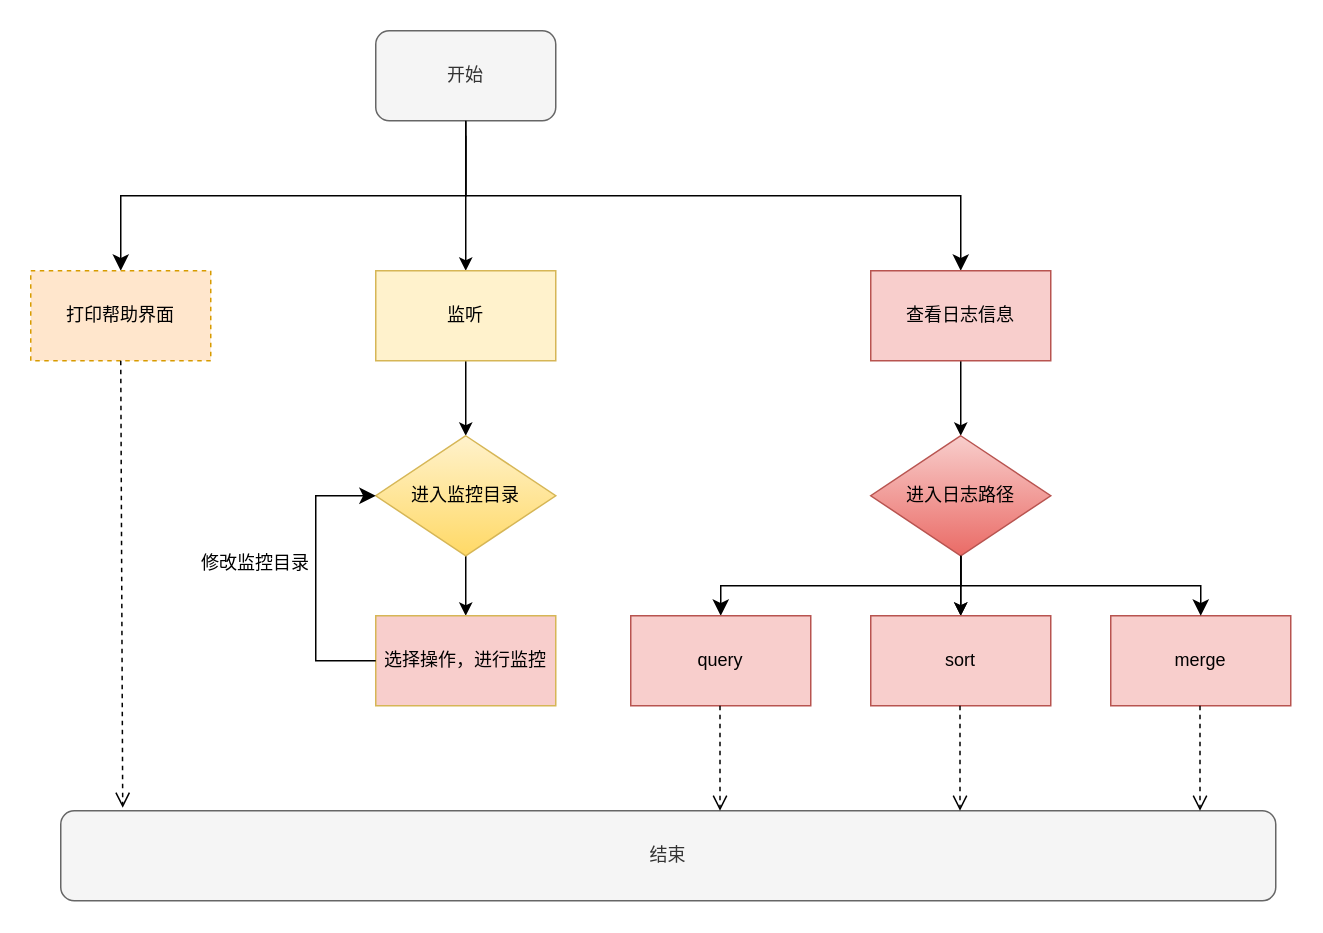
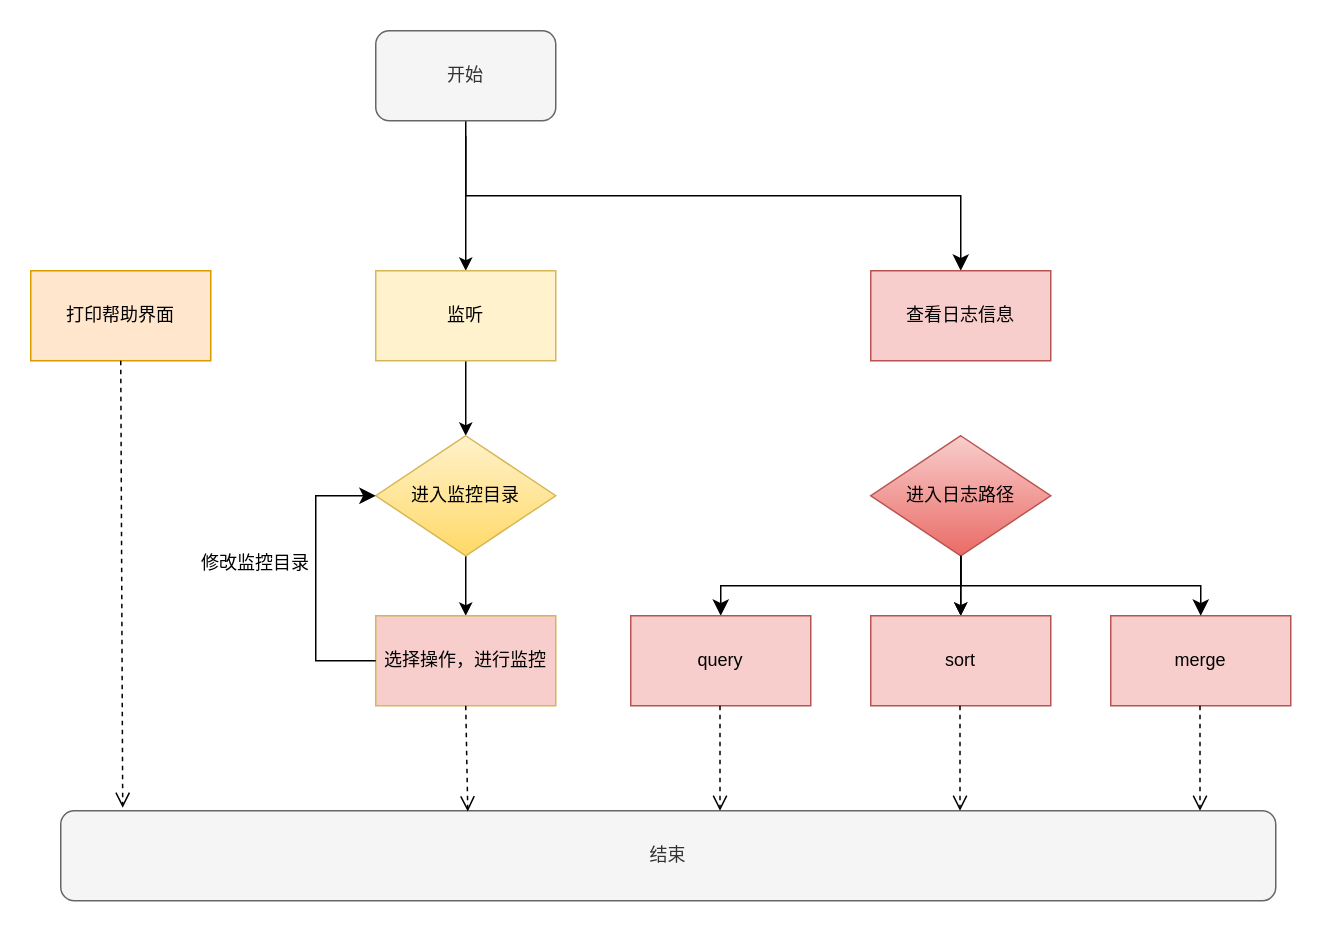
(261, 196) -> none
(121, 316) -> (121, 316)
(961, 393) -> none
none -> (467, 756)
